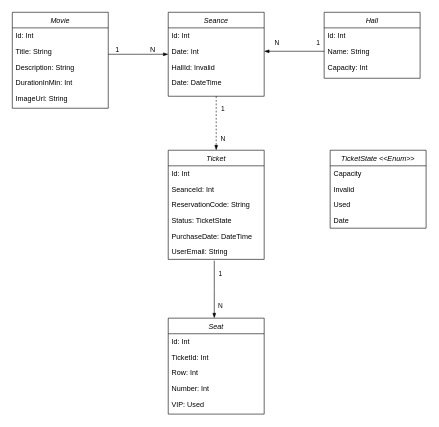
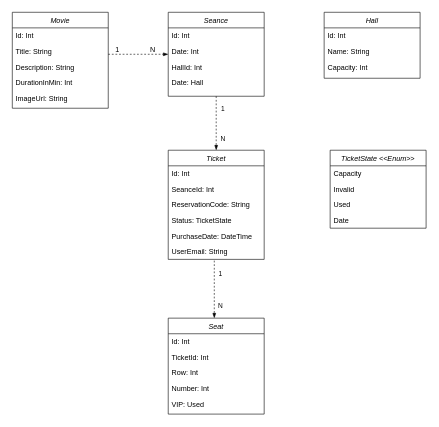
(270, 51) -> none
(136, 54) -> (136, 54)
(196, 67) -> (190, 67)
(197, 83) -> (188, 83)
(214, 286) -> (214, 286)
